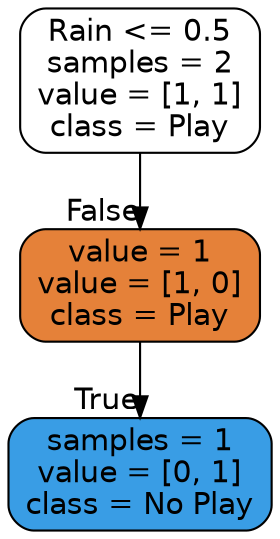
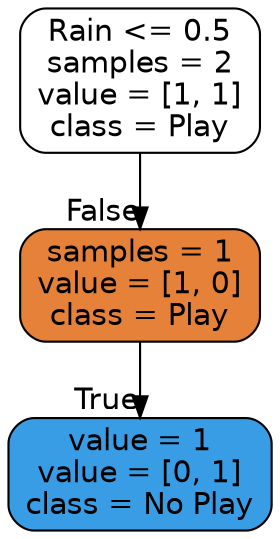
(140, 285) -> (140, 285)
(140, 474) -> (140, 474)
